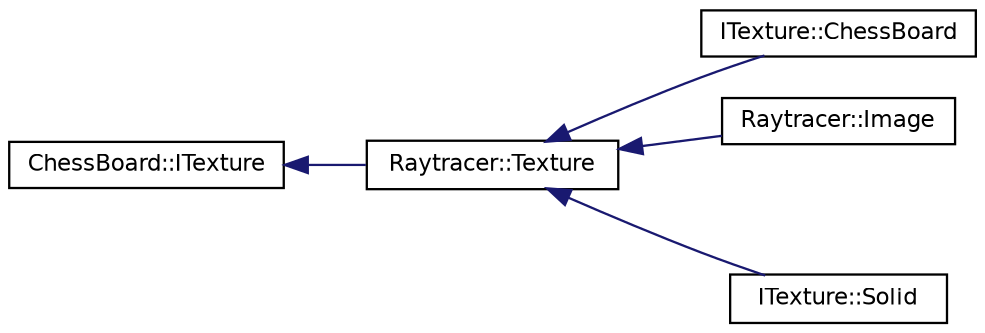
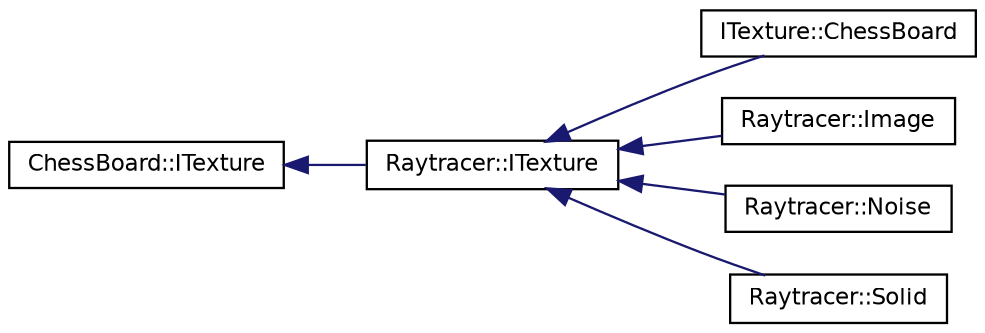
(493, 165) -> (493, 165)
none -> (839, 209)
(839, 299) -> (839, 299)
